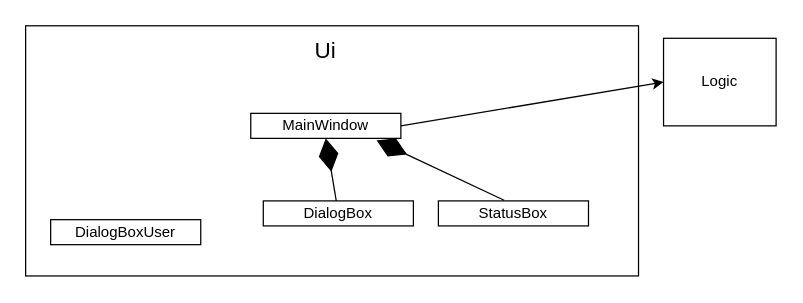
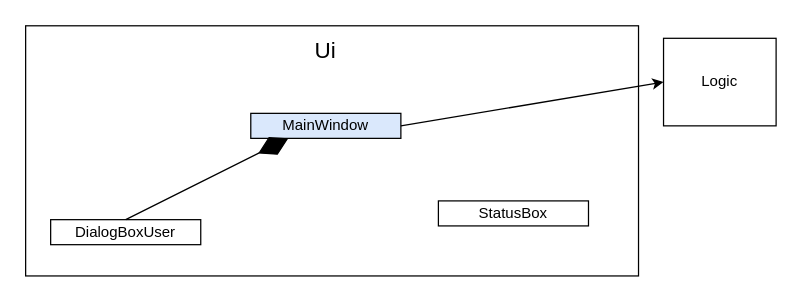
(326, 126) -> (326, 126)
(455, 177) -> none
(333, 185) -> none
none -> (192, 186)
(338, 213) -> none
